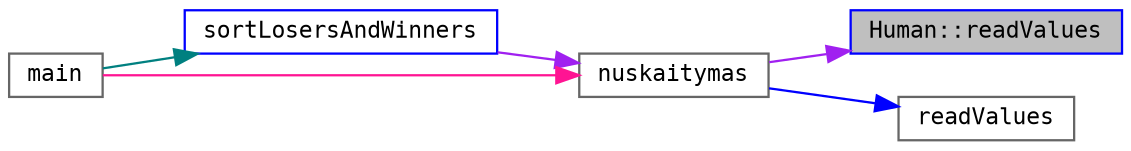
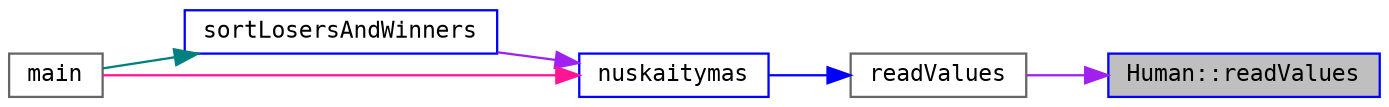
(798, 58) -> (1056, 75)
(674, 75) -> (674, 75)
